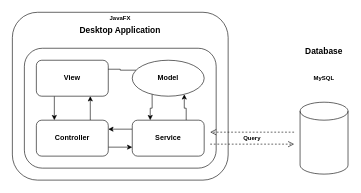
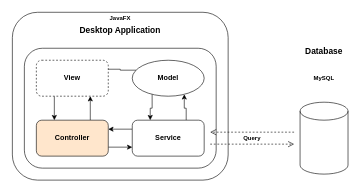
(72, 78) -> (72, 78)
(72, 138) -> (72, 138)
